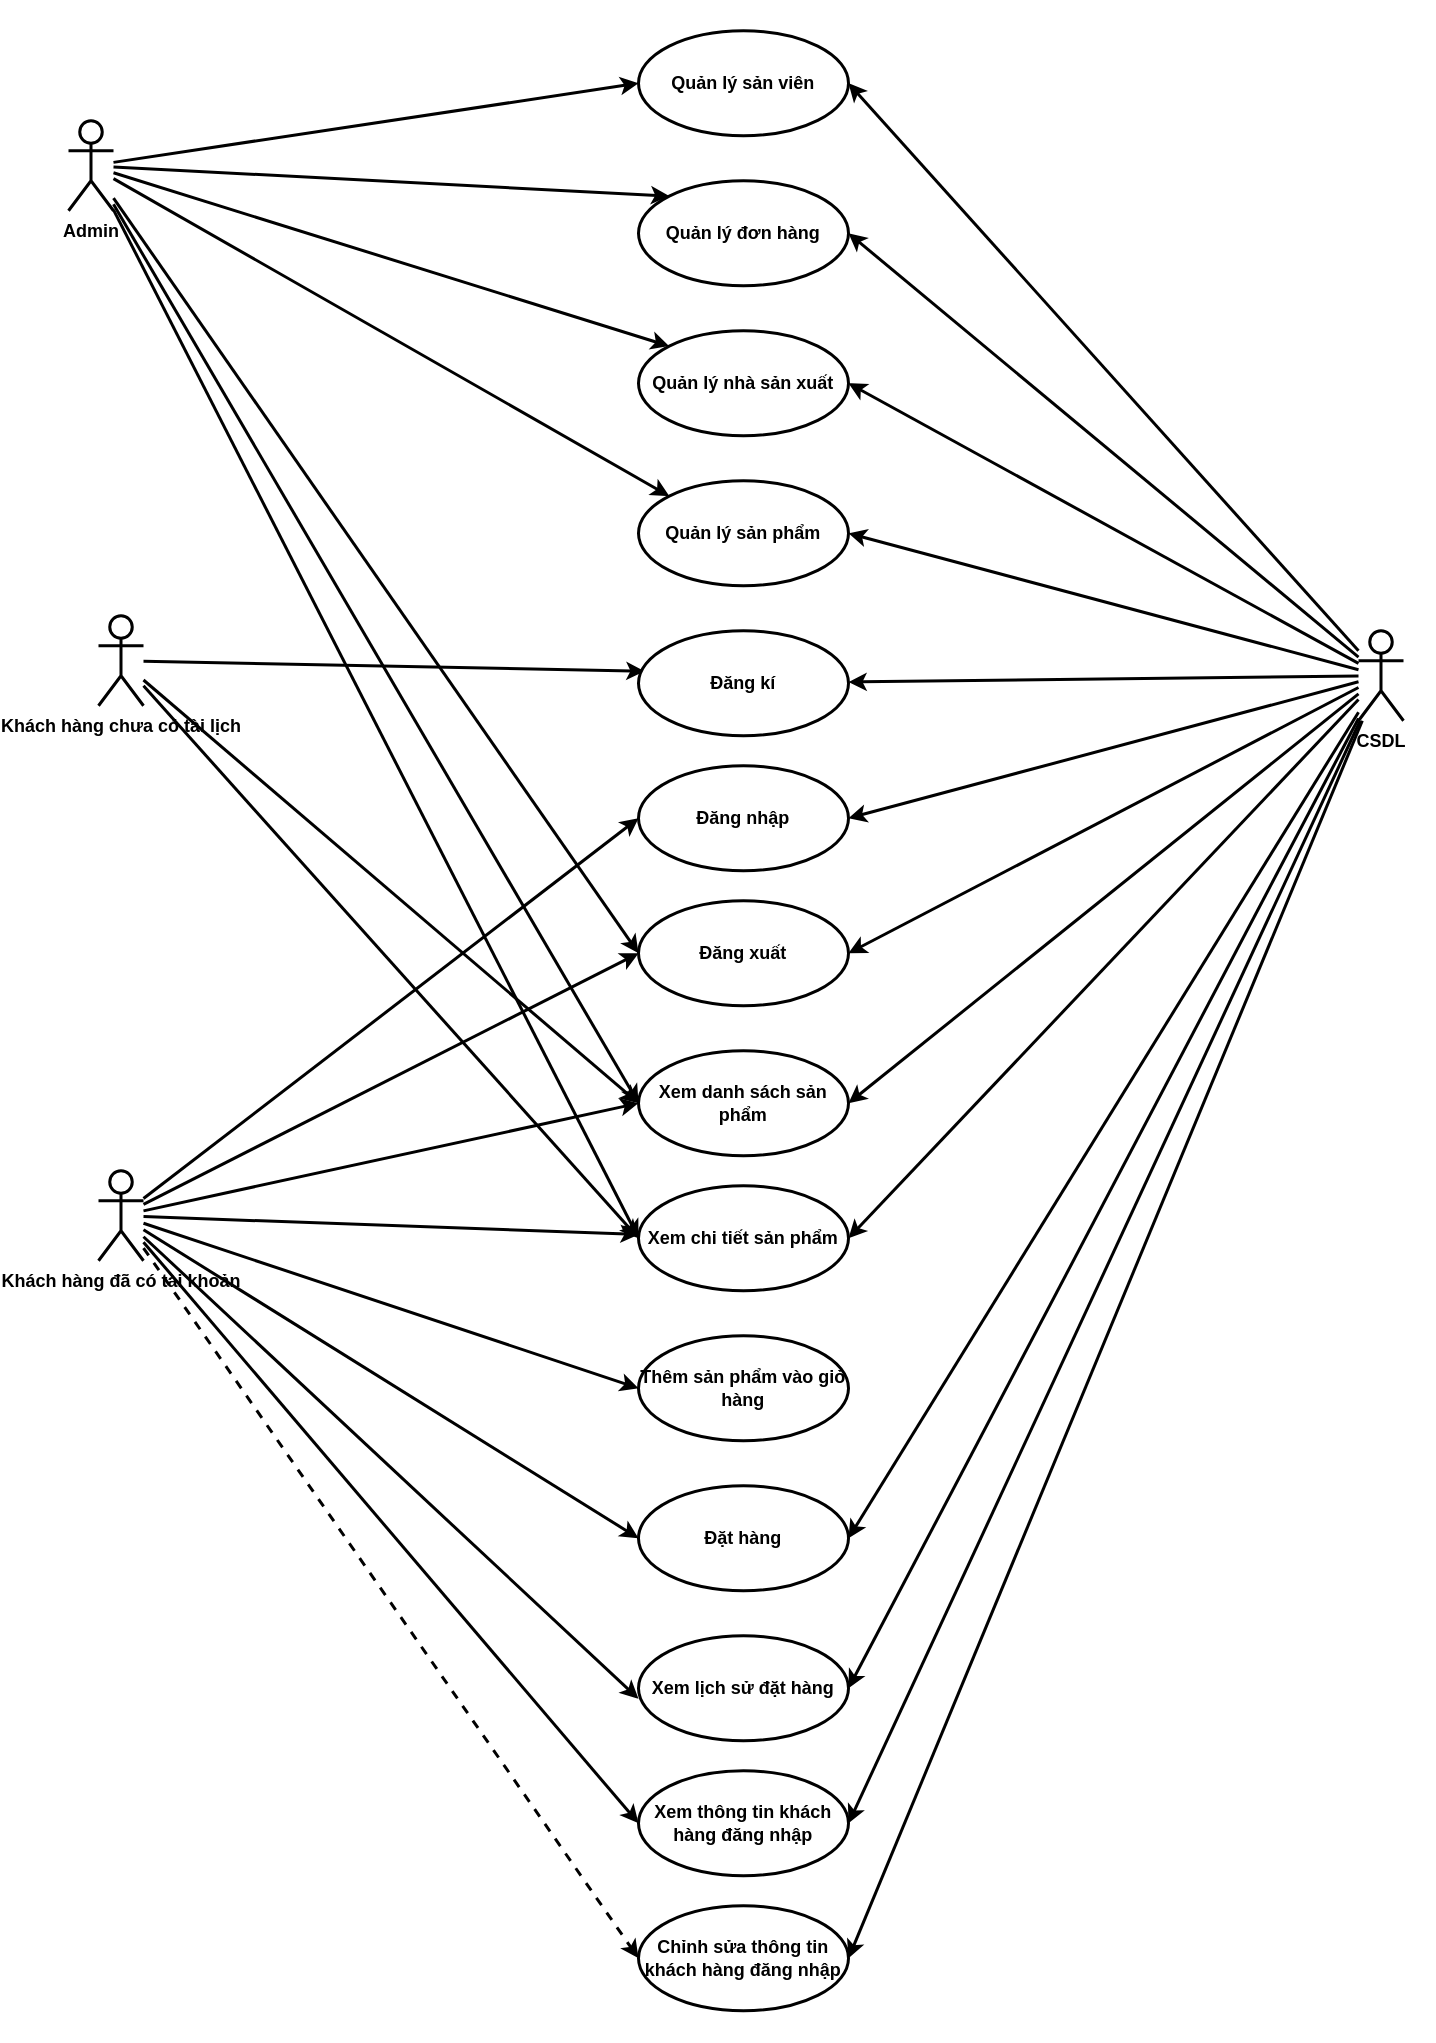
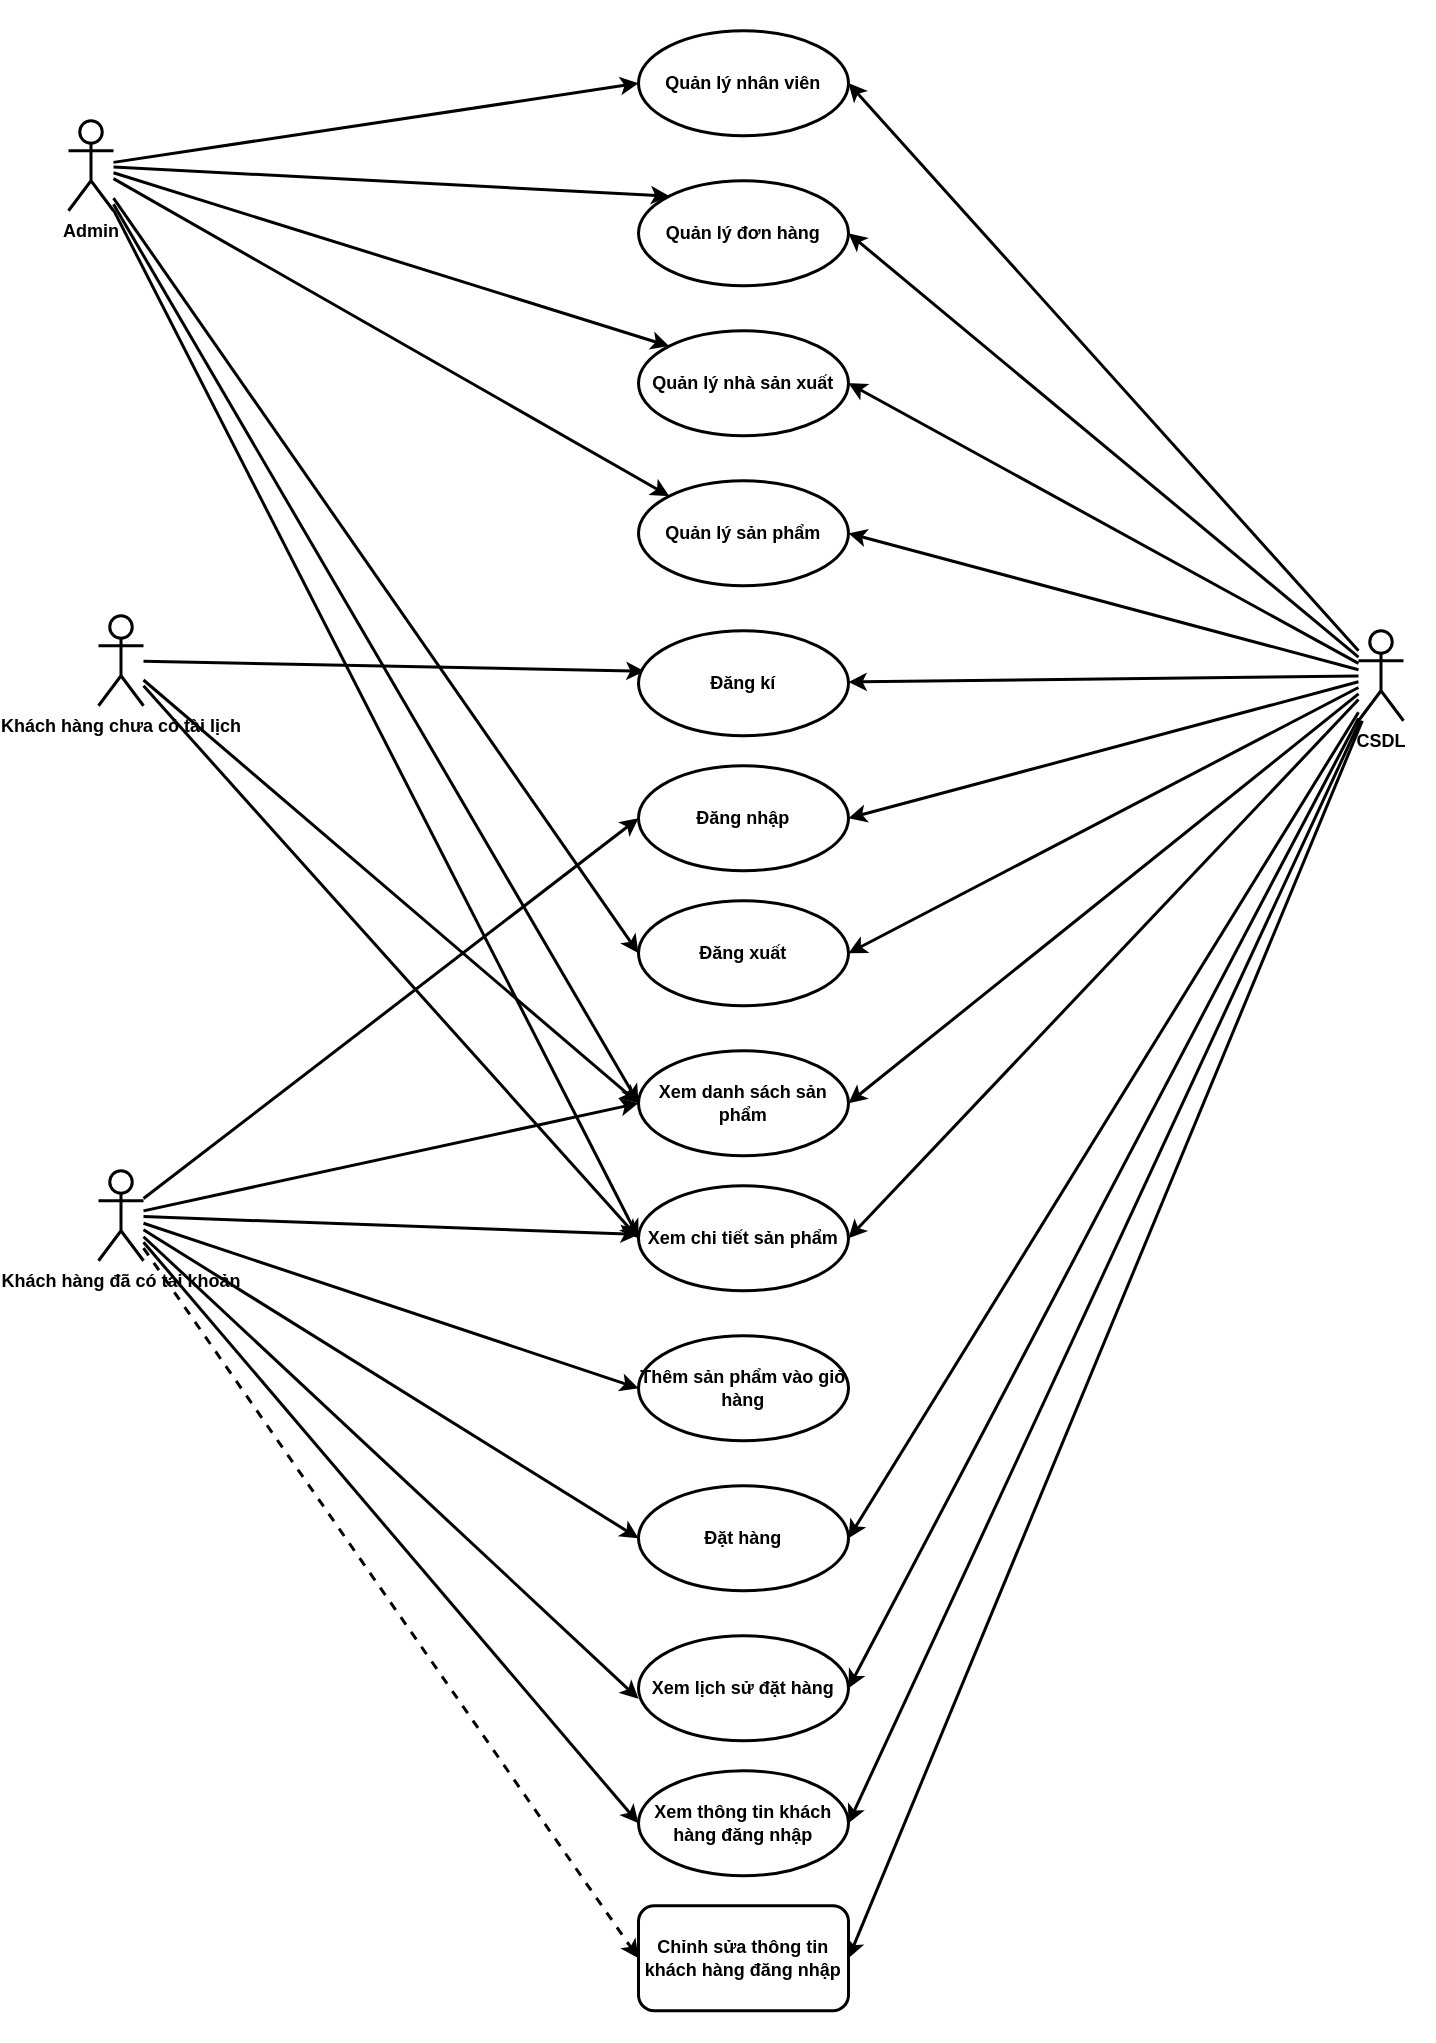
(743, 83) -> (743, 83)
(385, 1082) -> none
(743, 1958) -> (743, 1958)
